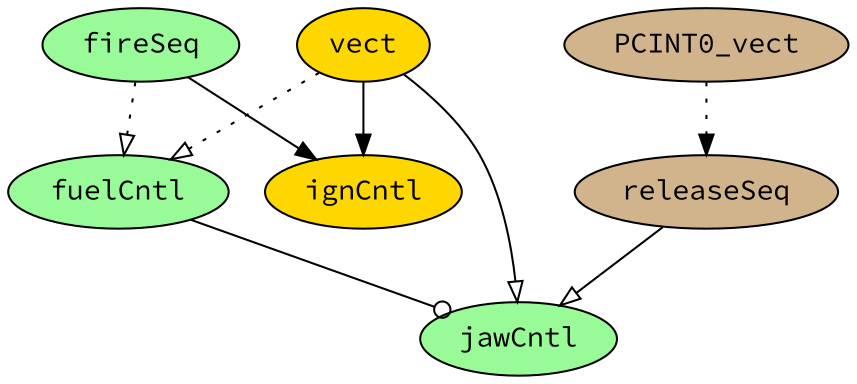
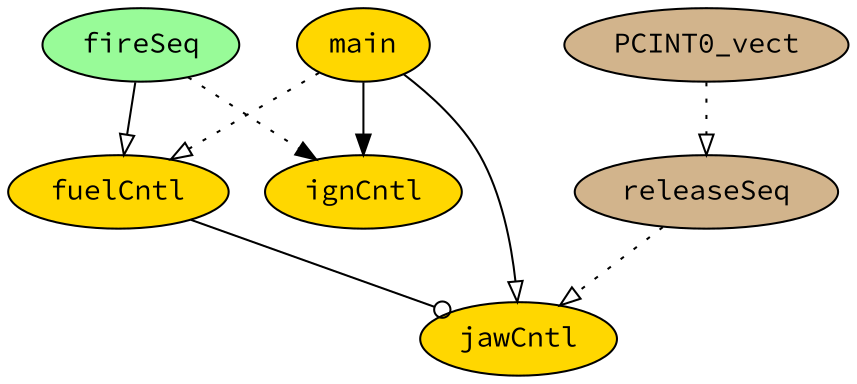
(363, 45) -> (363, 45)
(235, 107) -> (235, 107)
(131, 108) -> (131, 108)
(706, 108) -> (706, 108)
(118, 192) -> (118, 192)
(620, 260) -> (620, 260)
(519, 339) -> (519, 339)
